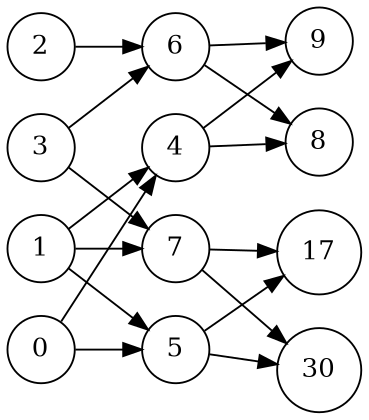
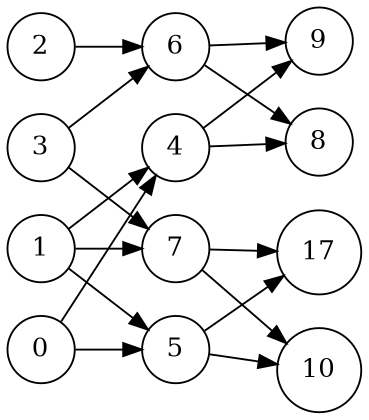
(319, 370) -> (319, 370)
